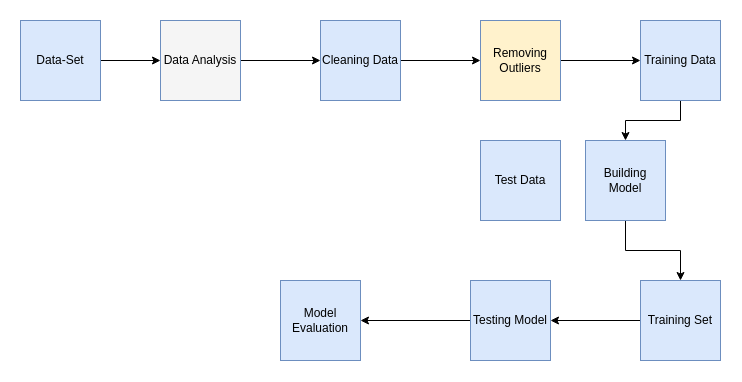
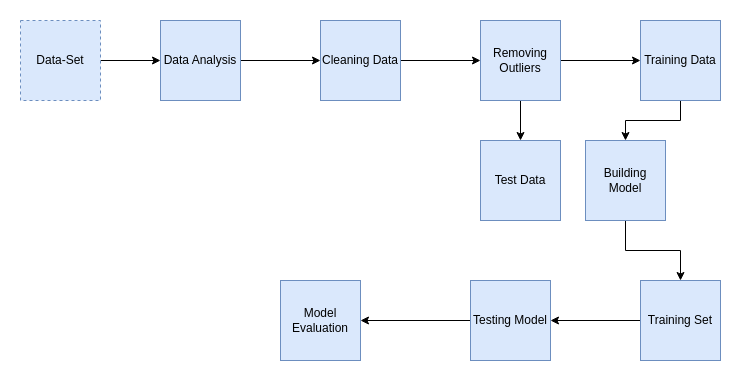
(61, 61) -> (61, 61)
(201, 61) -> (201, 61)
(521, 61) -> (521, 61)
none -> (521, 117)
